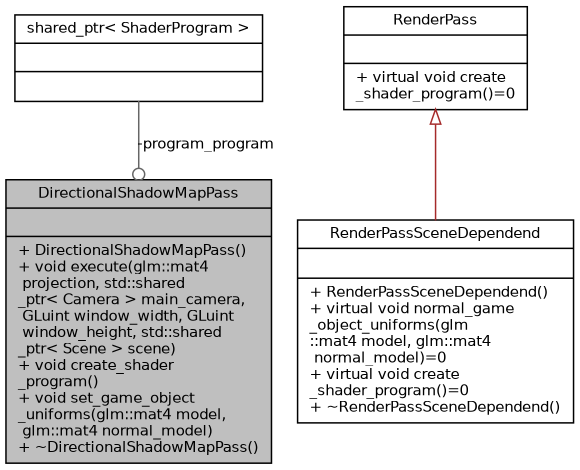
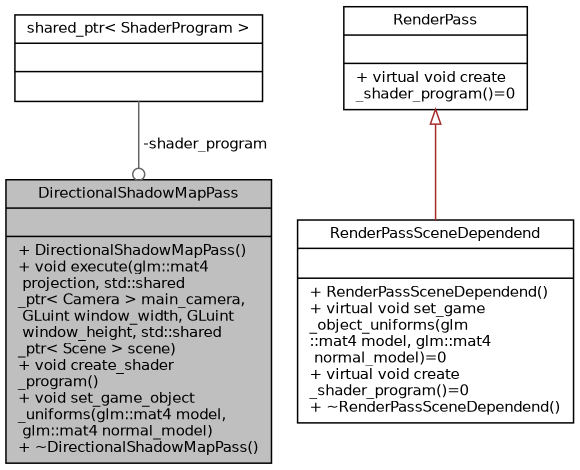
(204, 145) -> (204, 145)
(412, 309) -> (398, 309)
